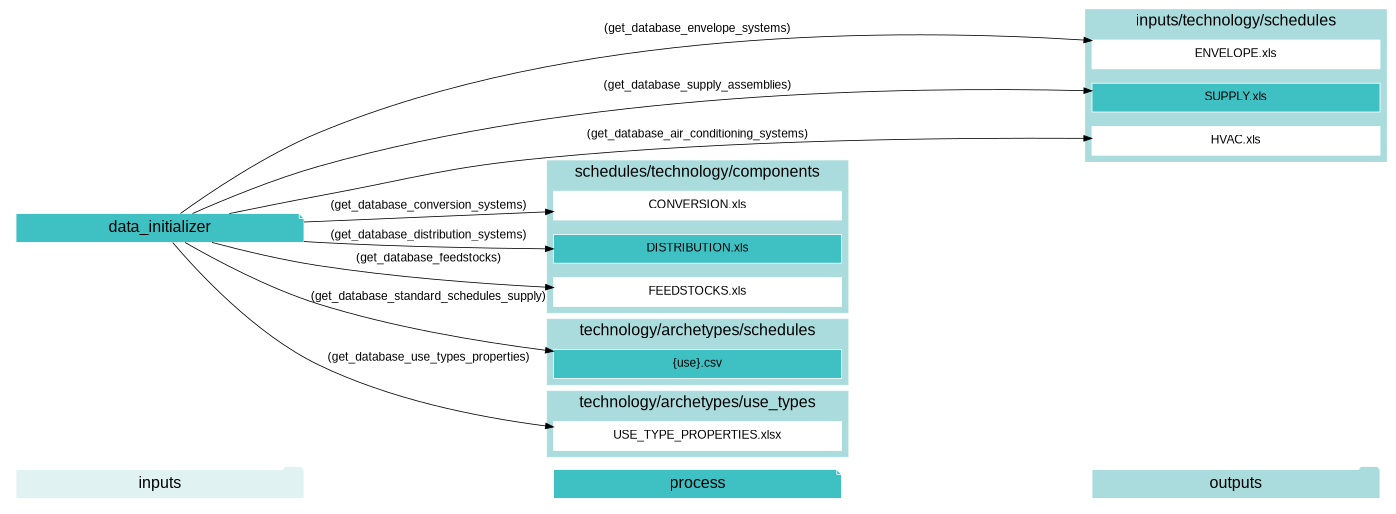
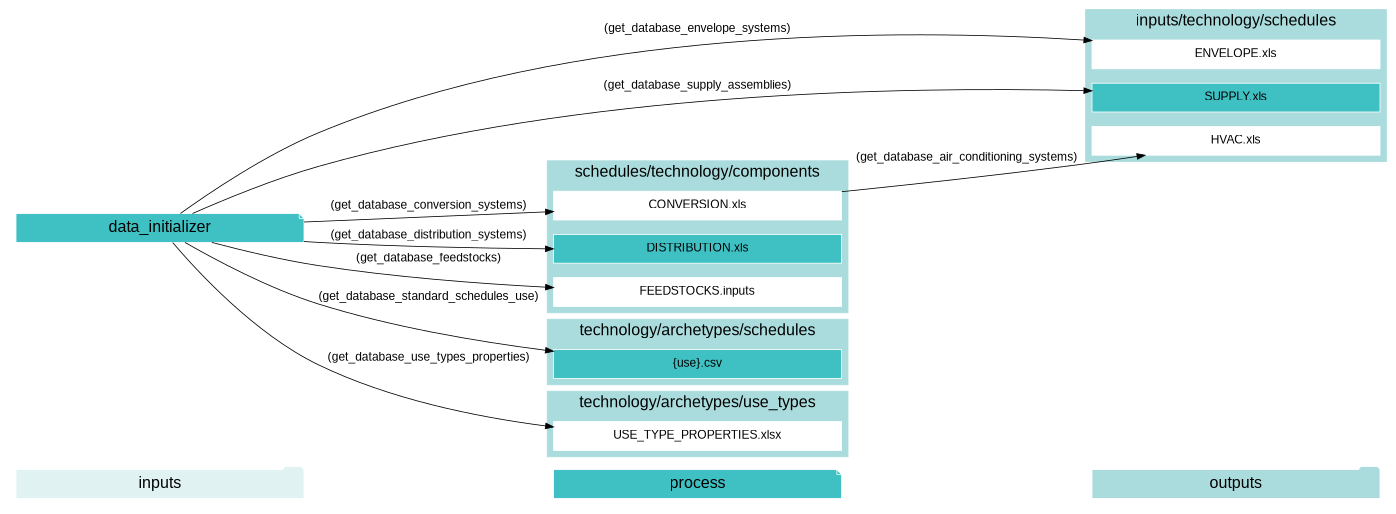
(654, 149) -> (990, 176)
(698, 292) -> (698, 292)
(429, 297) -> (429, 297)
